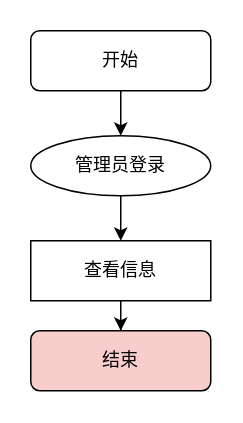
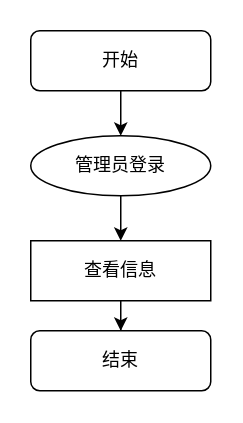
(121, 361) -> (121, 361)
